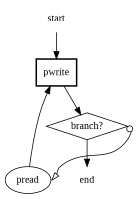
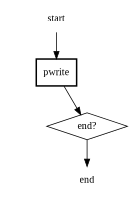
(87, 126) -> (87, 126)
(28, 180) -> none
